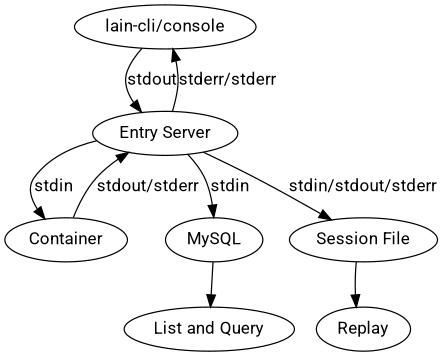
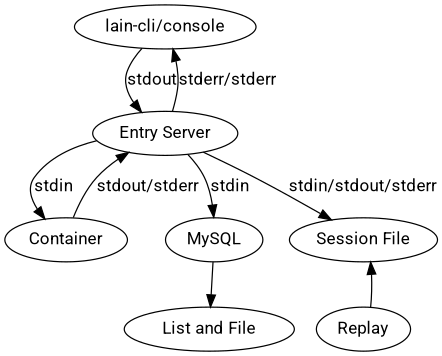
(355, 278) -> (372, 291)
(209, 329) -> (209, 329)
